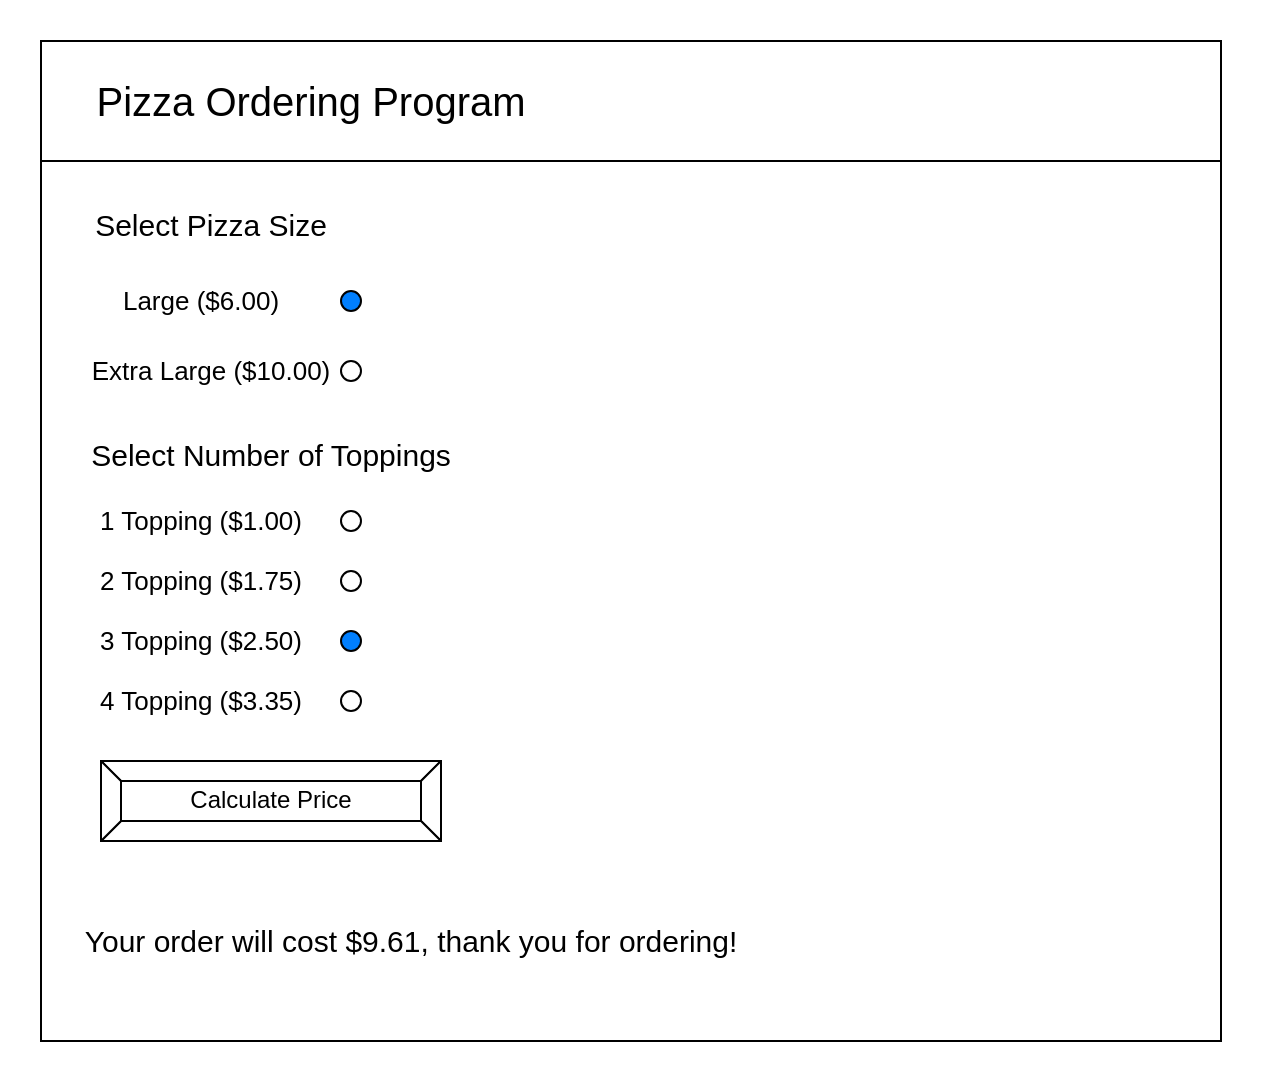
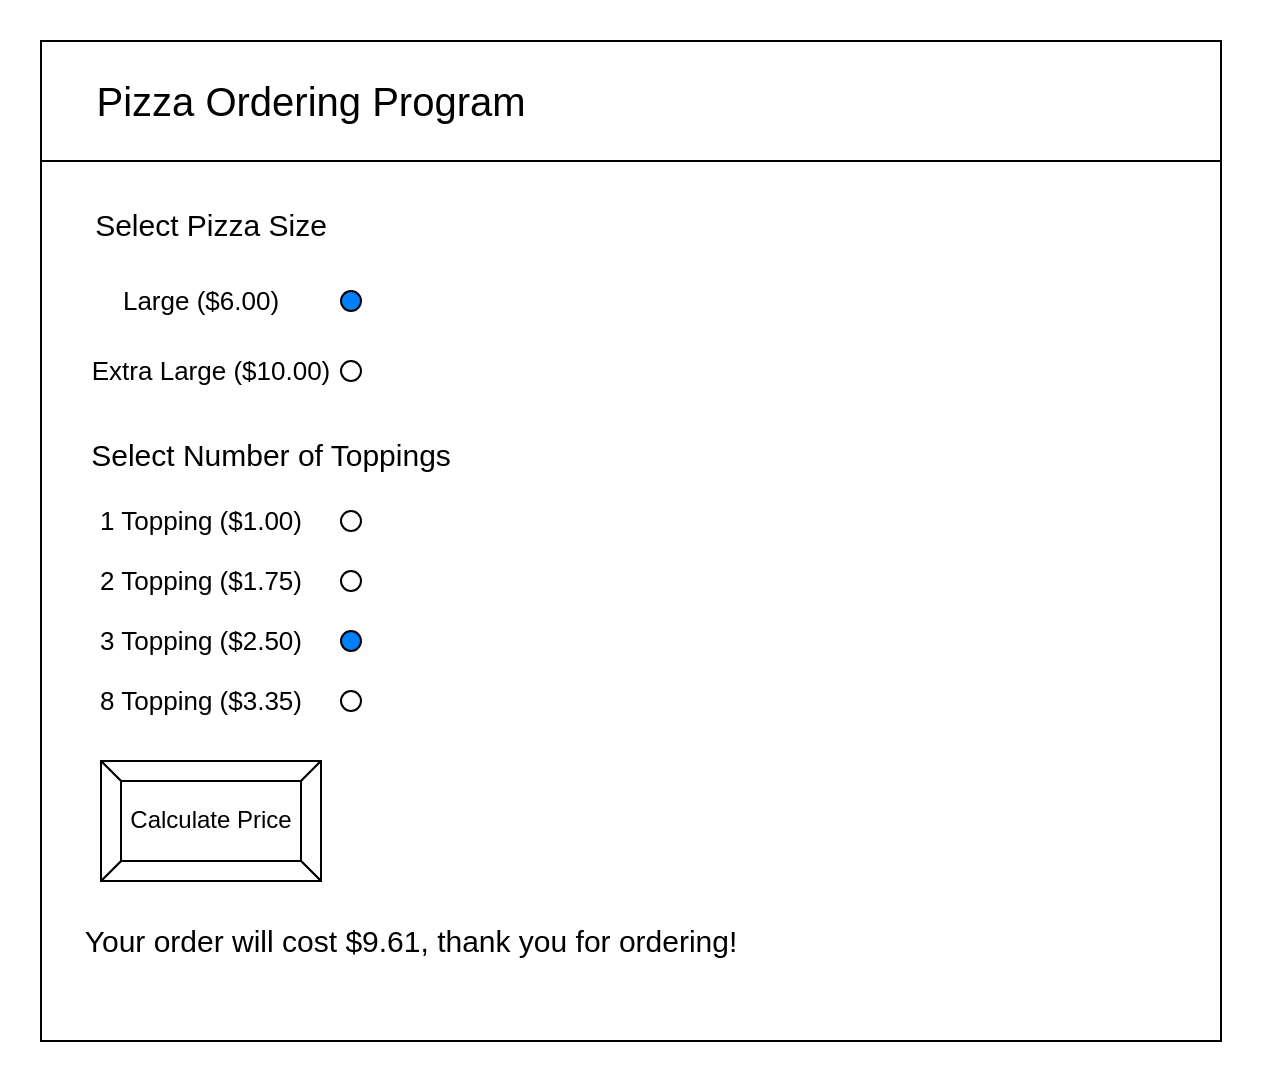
(202, 701) -> (202, 701)
(271, 801) -> (211, 821)
